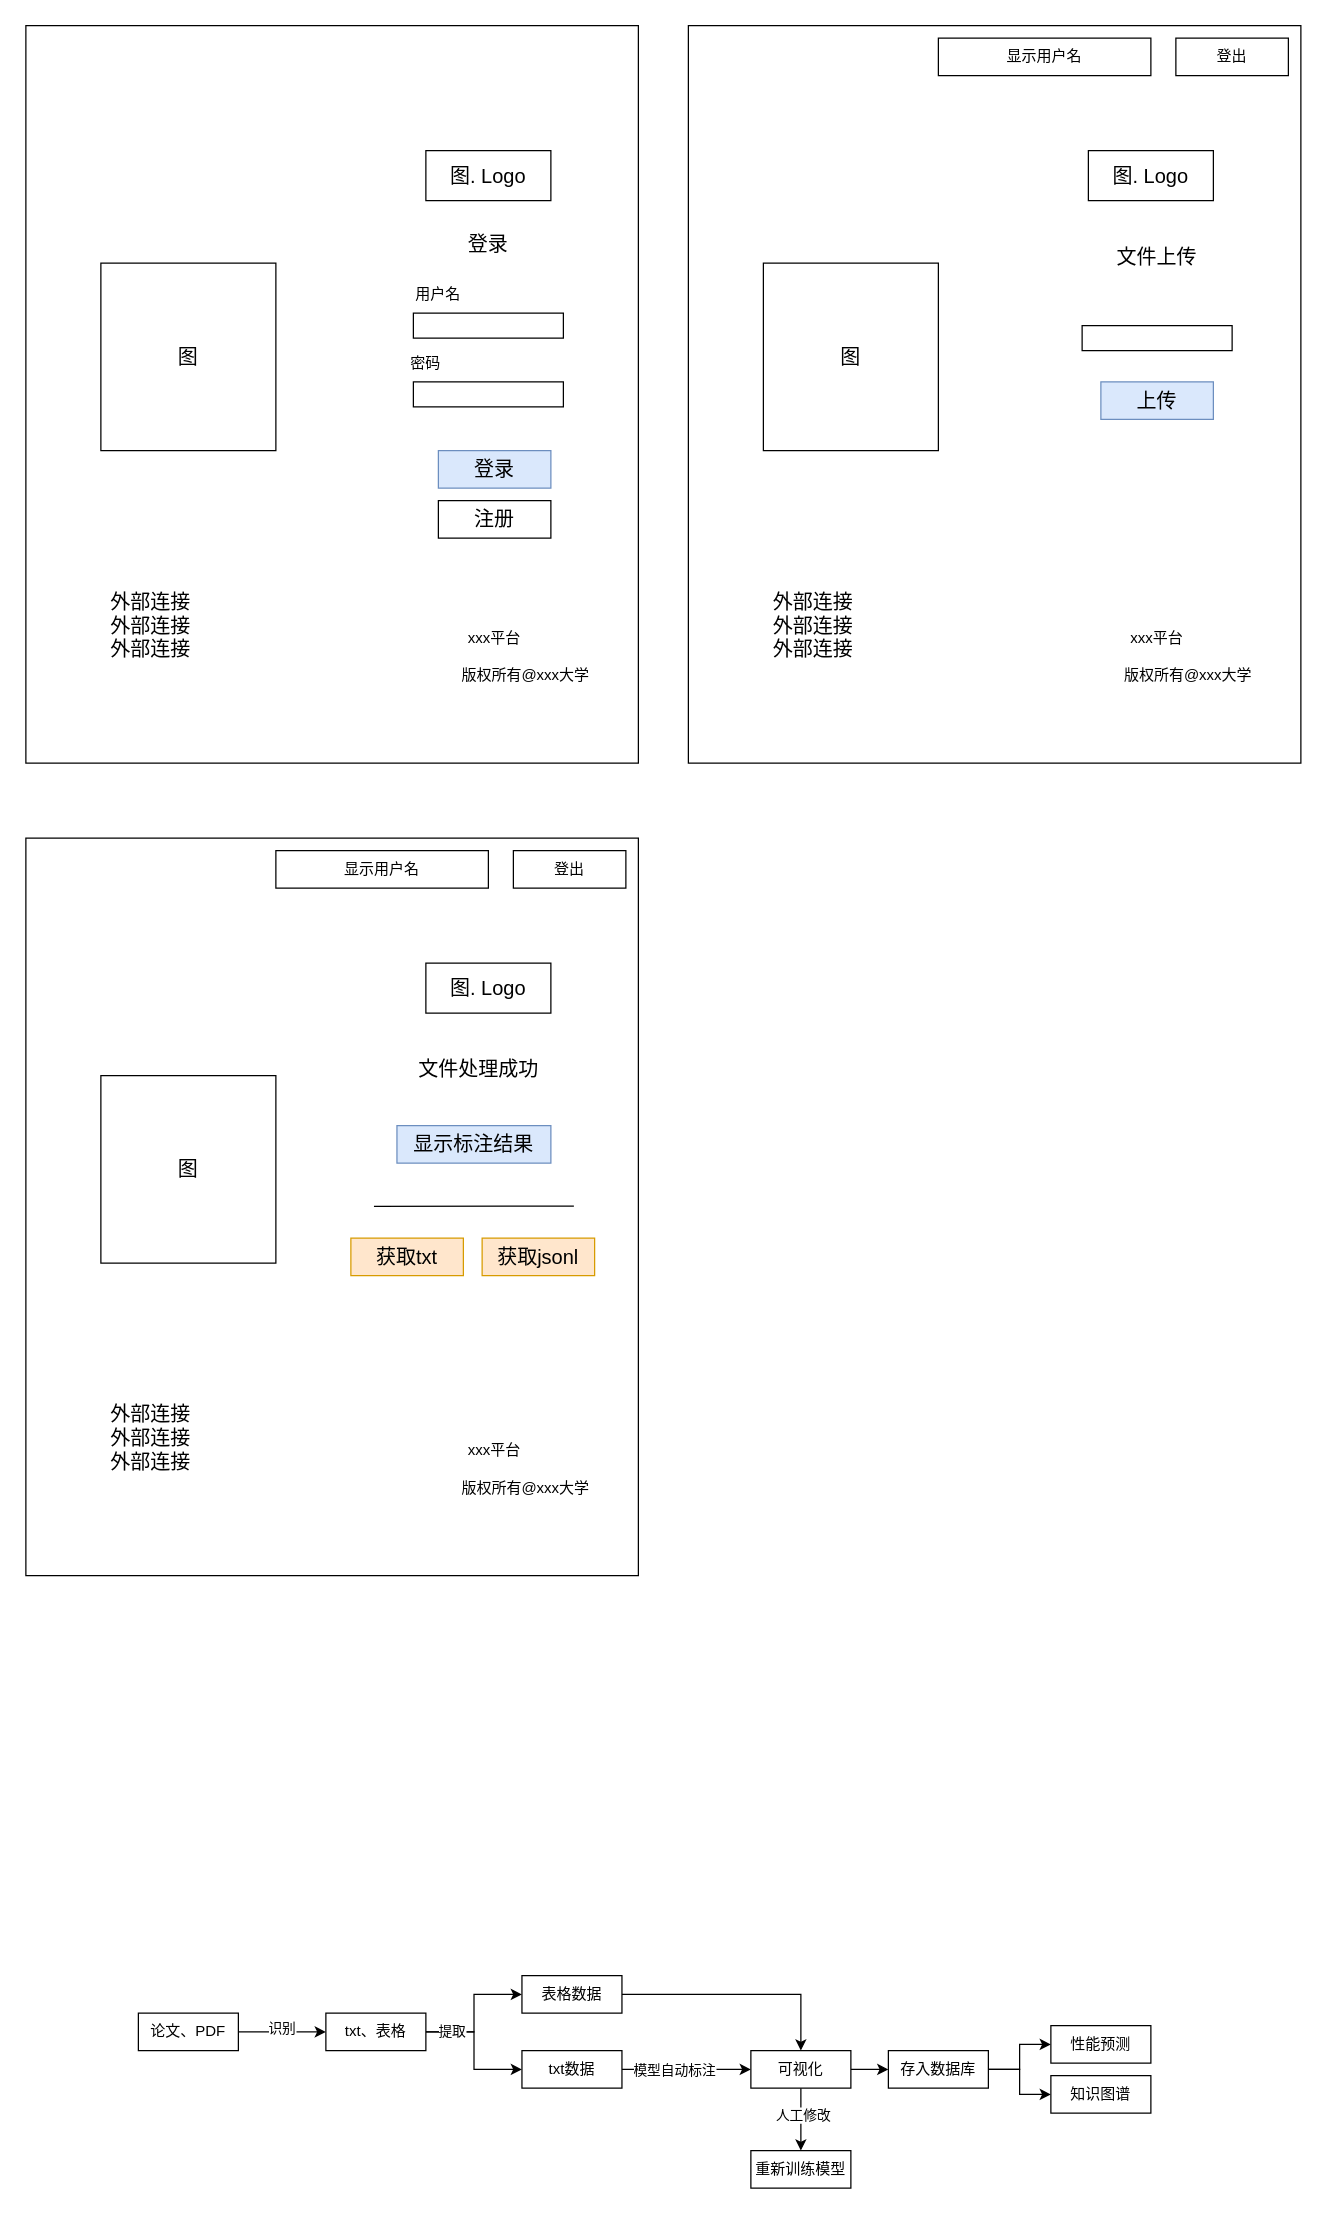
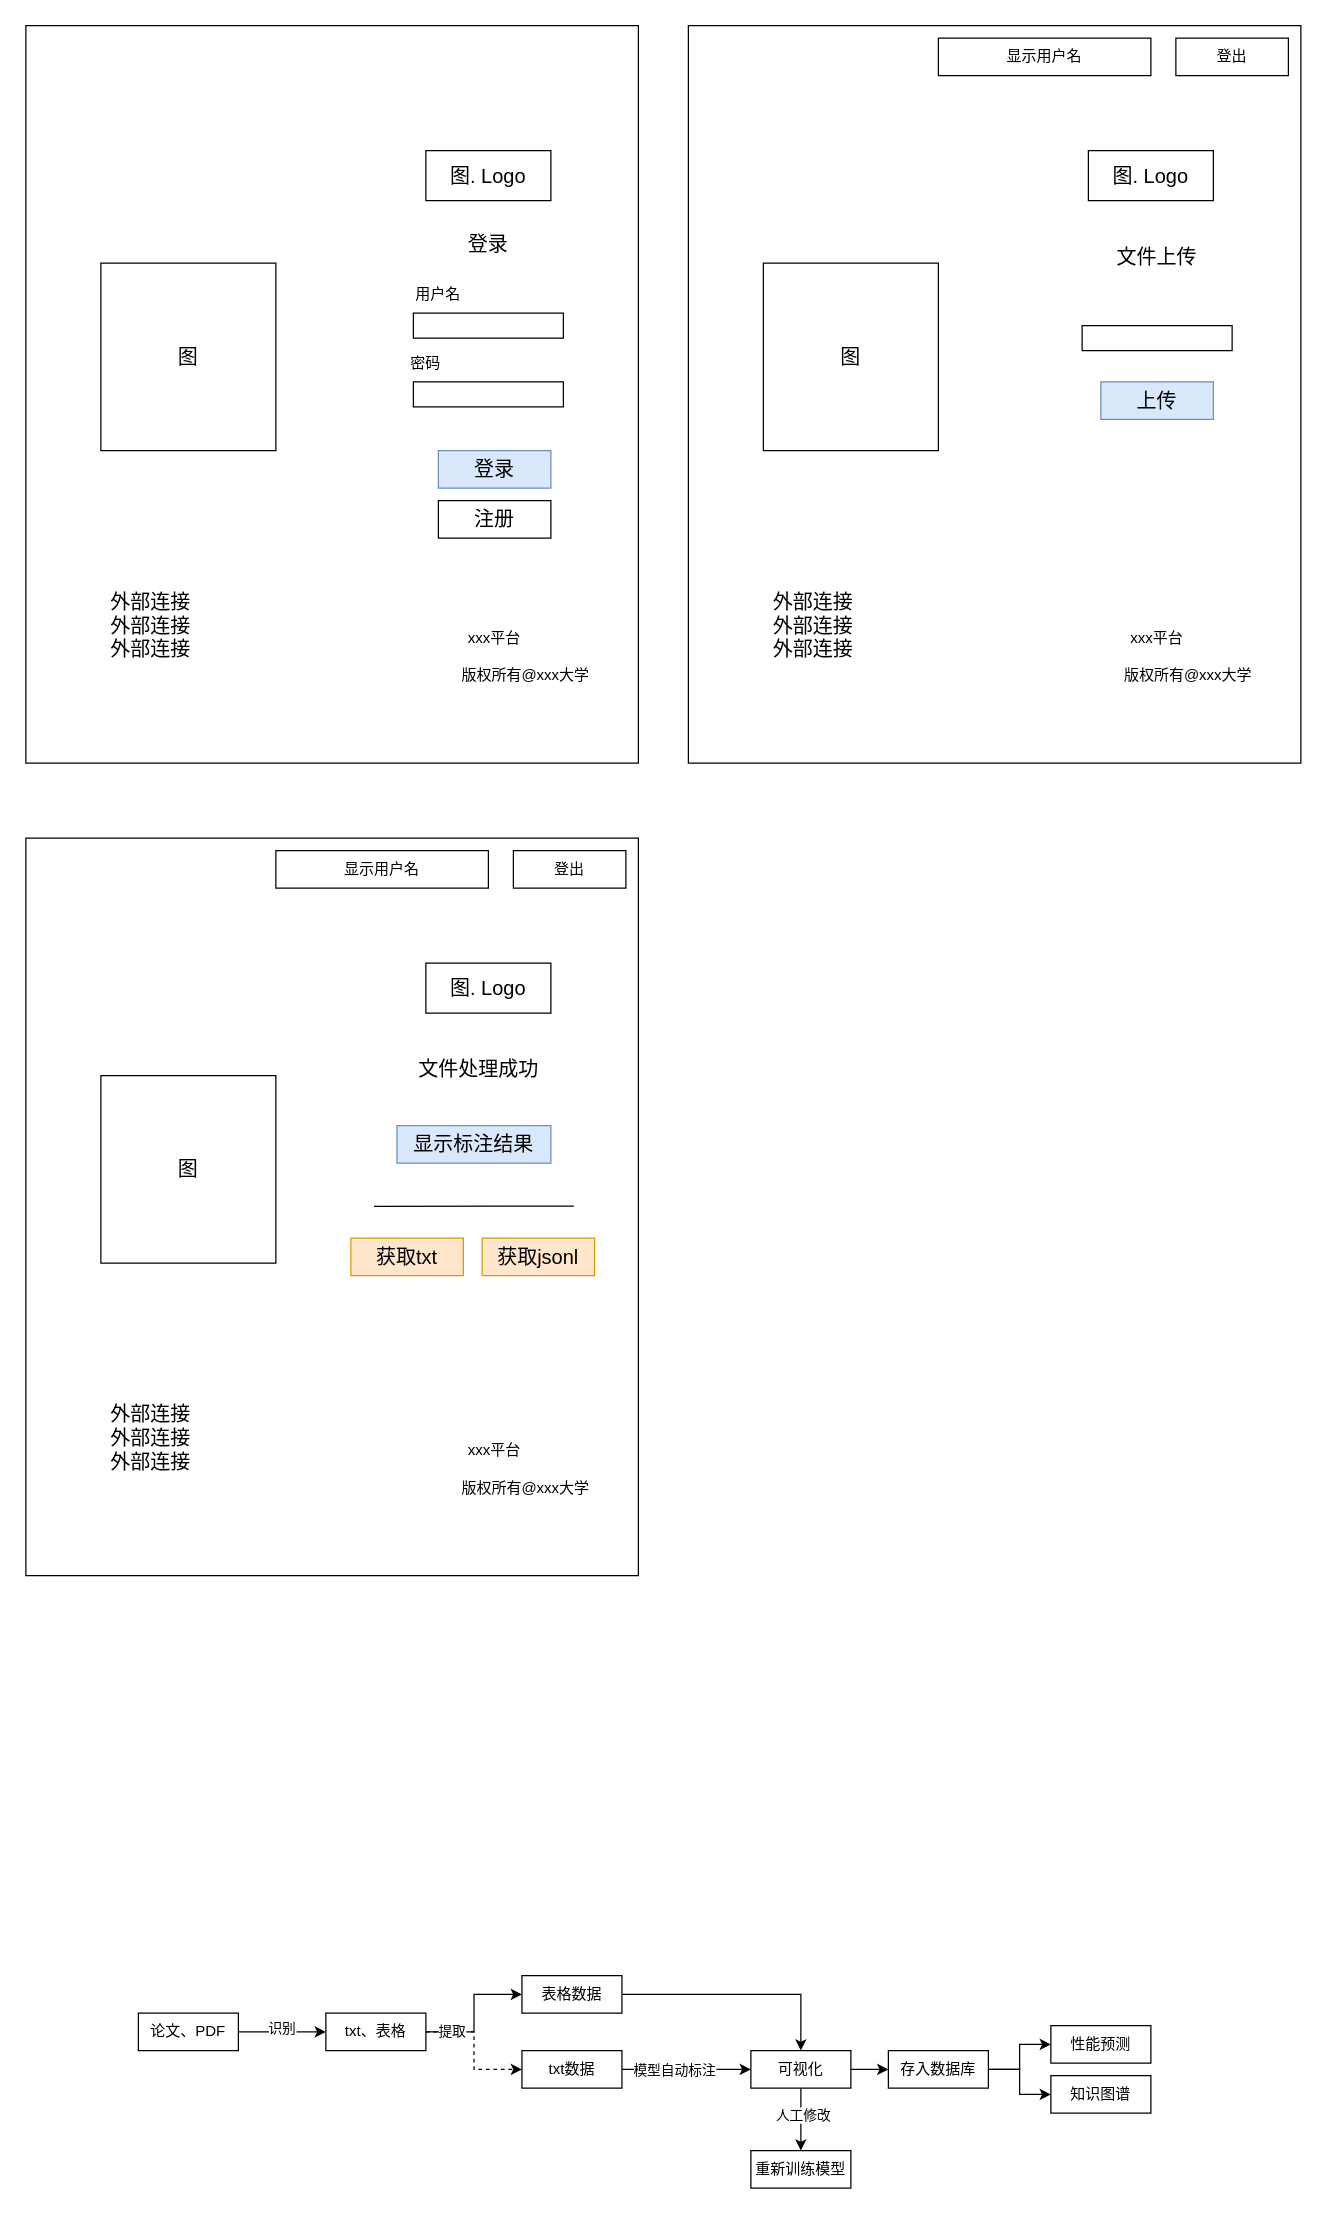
(475, 2069) -> (475, 2069)
